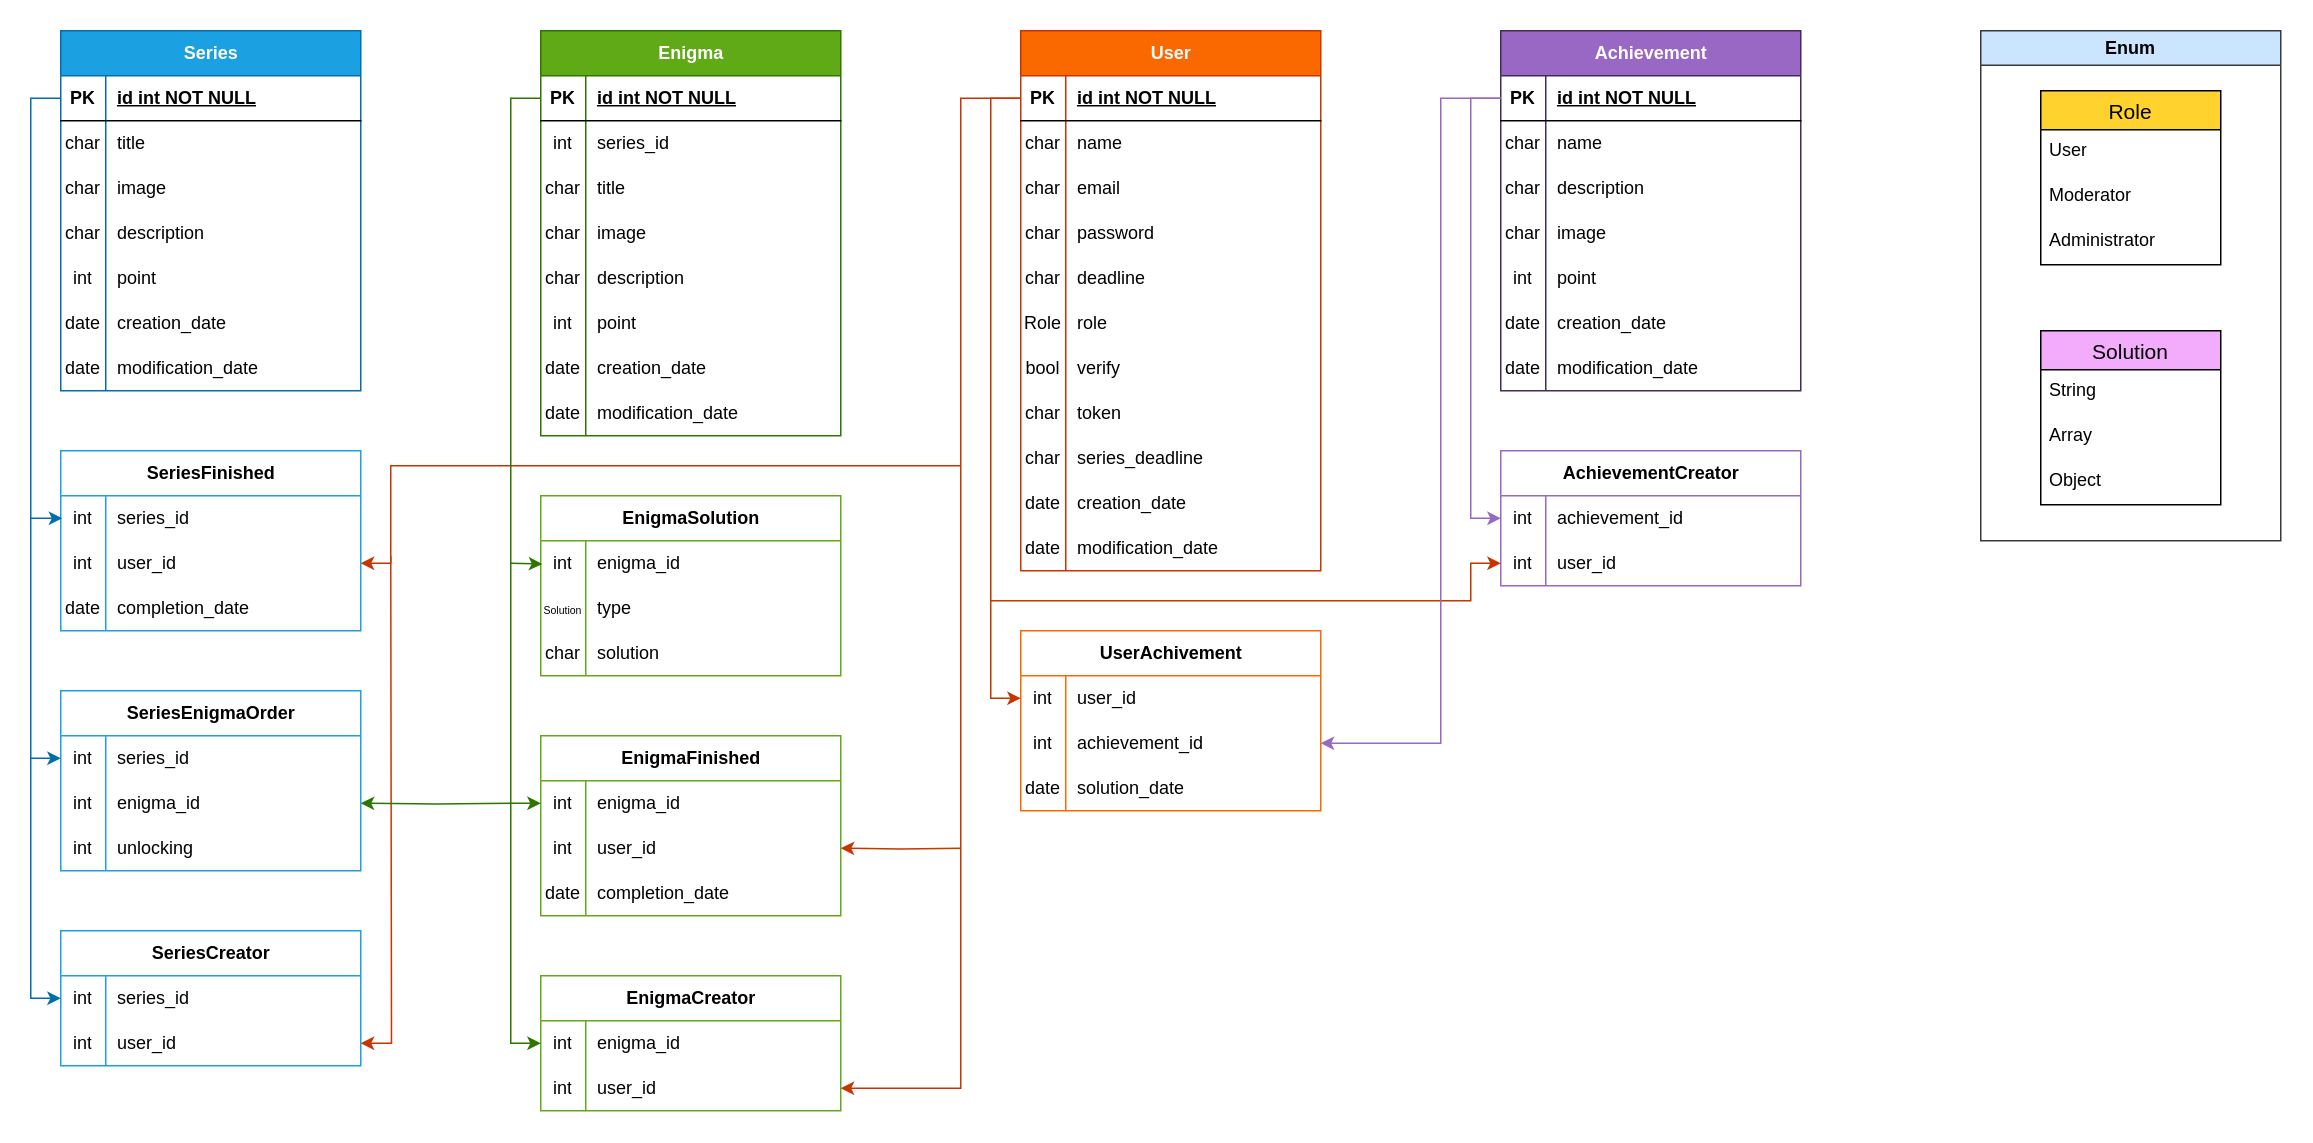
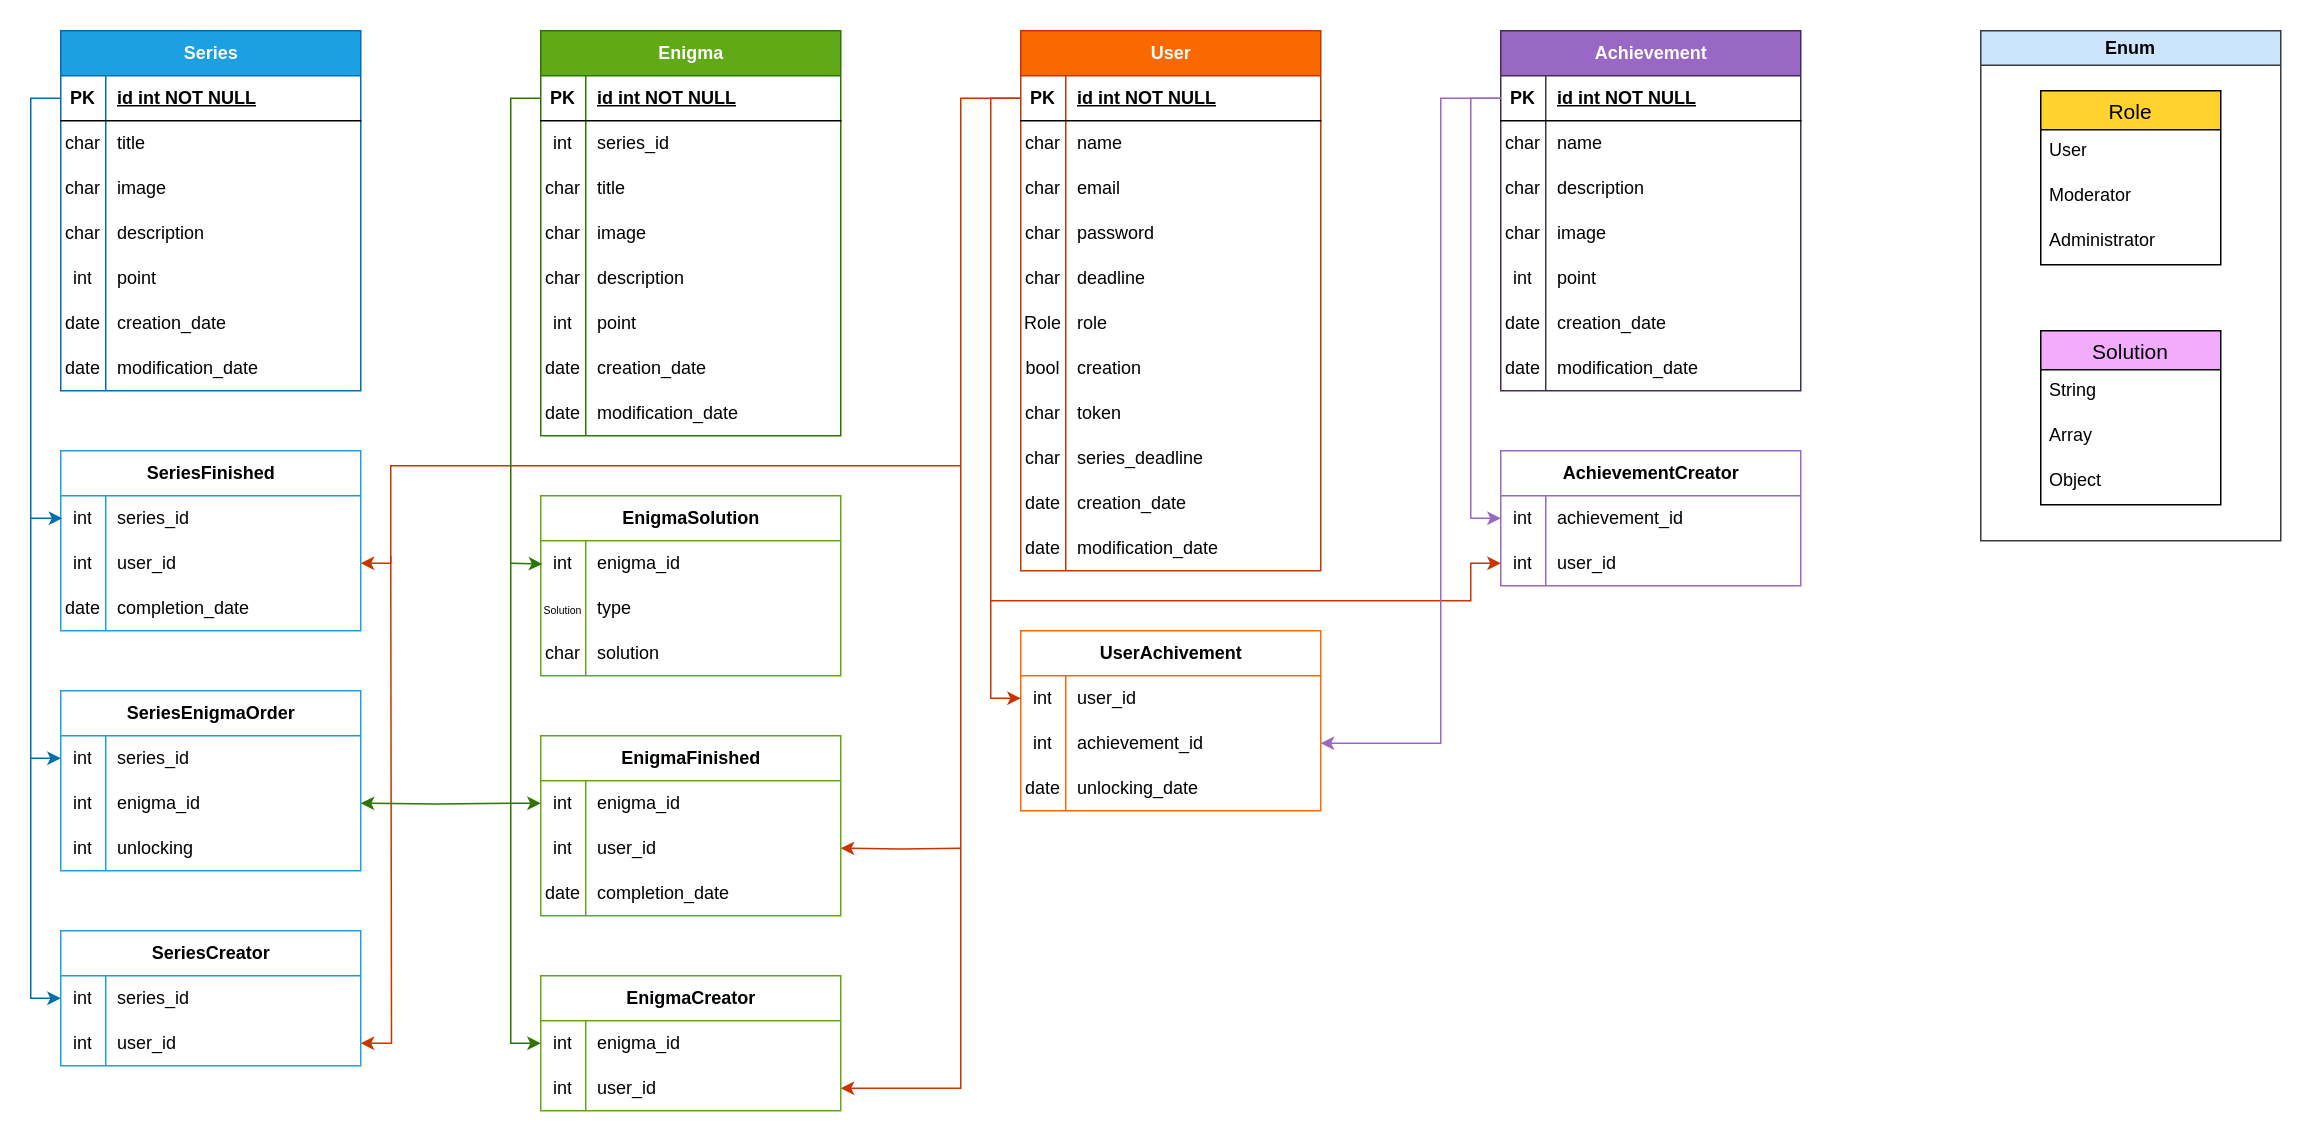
(1106, 368) -> (1116, 368)
(1139, 788) -> (1144, 788)
